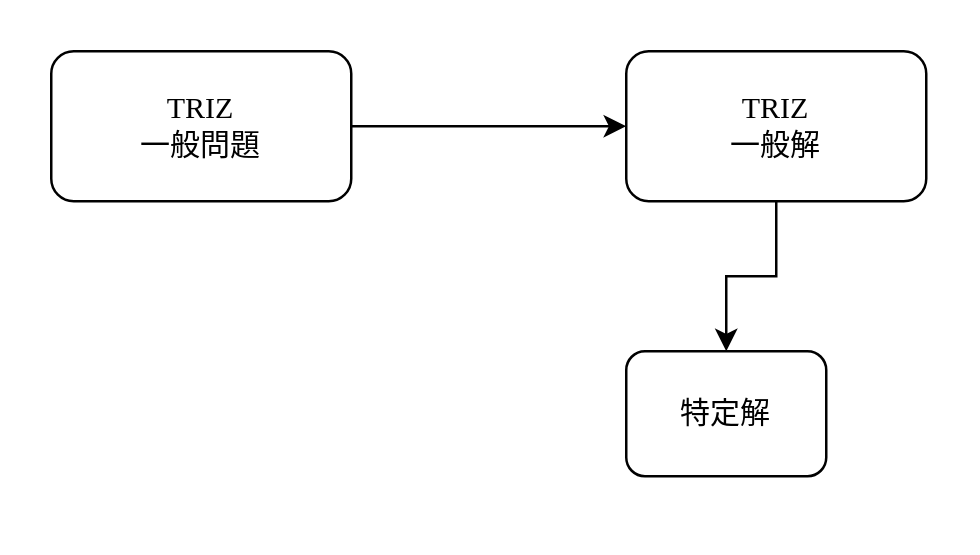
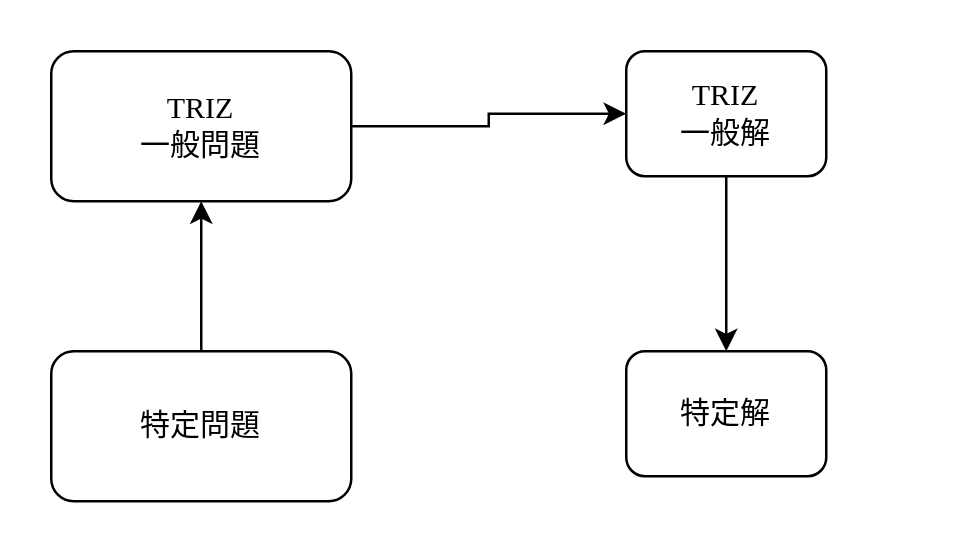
(776, 126) -> (726, 114)
none -> (201, 284)
none -> (201, 426)
